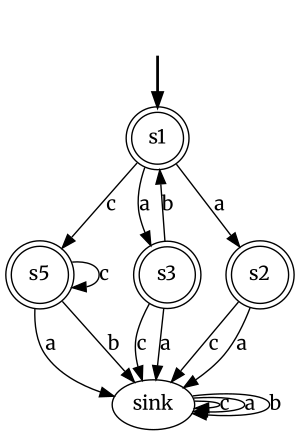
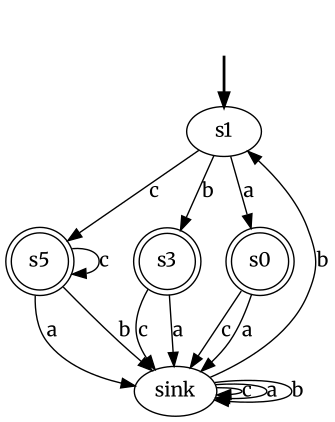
(158, 138) -> (224, 132)
(145, 205) -> (208, 192)
(163, 213) -> (312, 284)
(260, 275) -> (260, 261)
